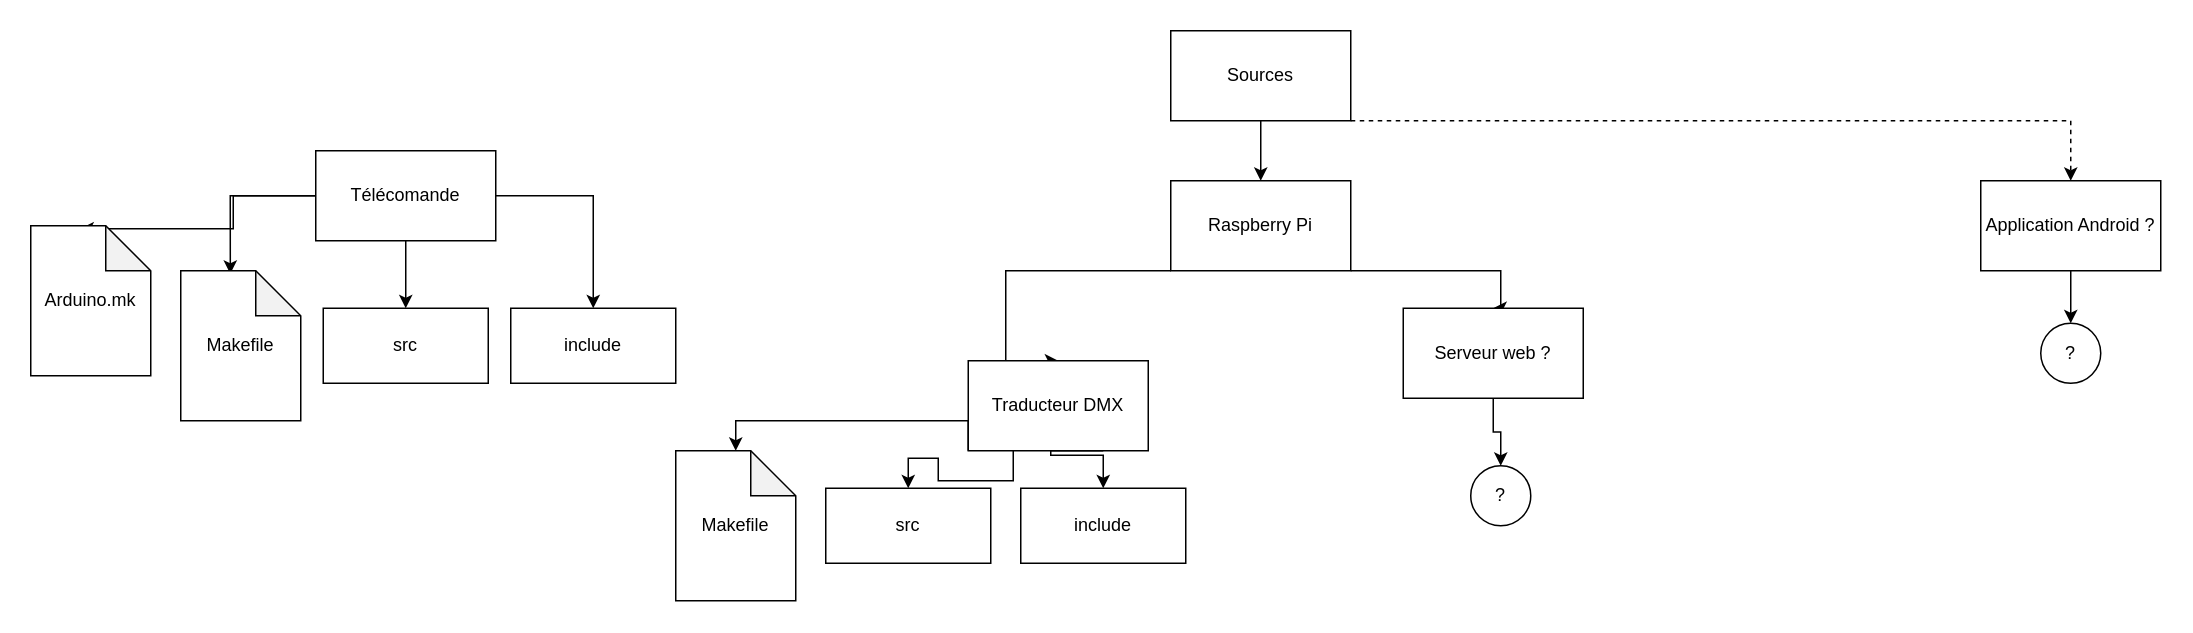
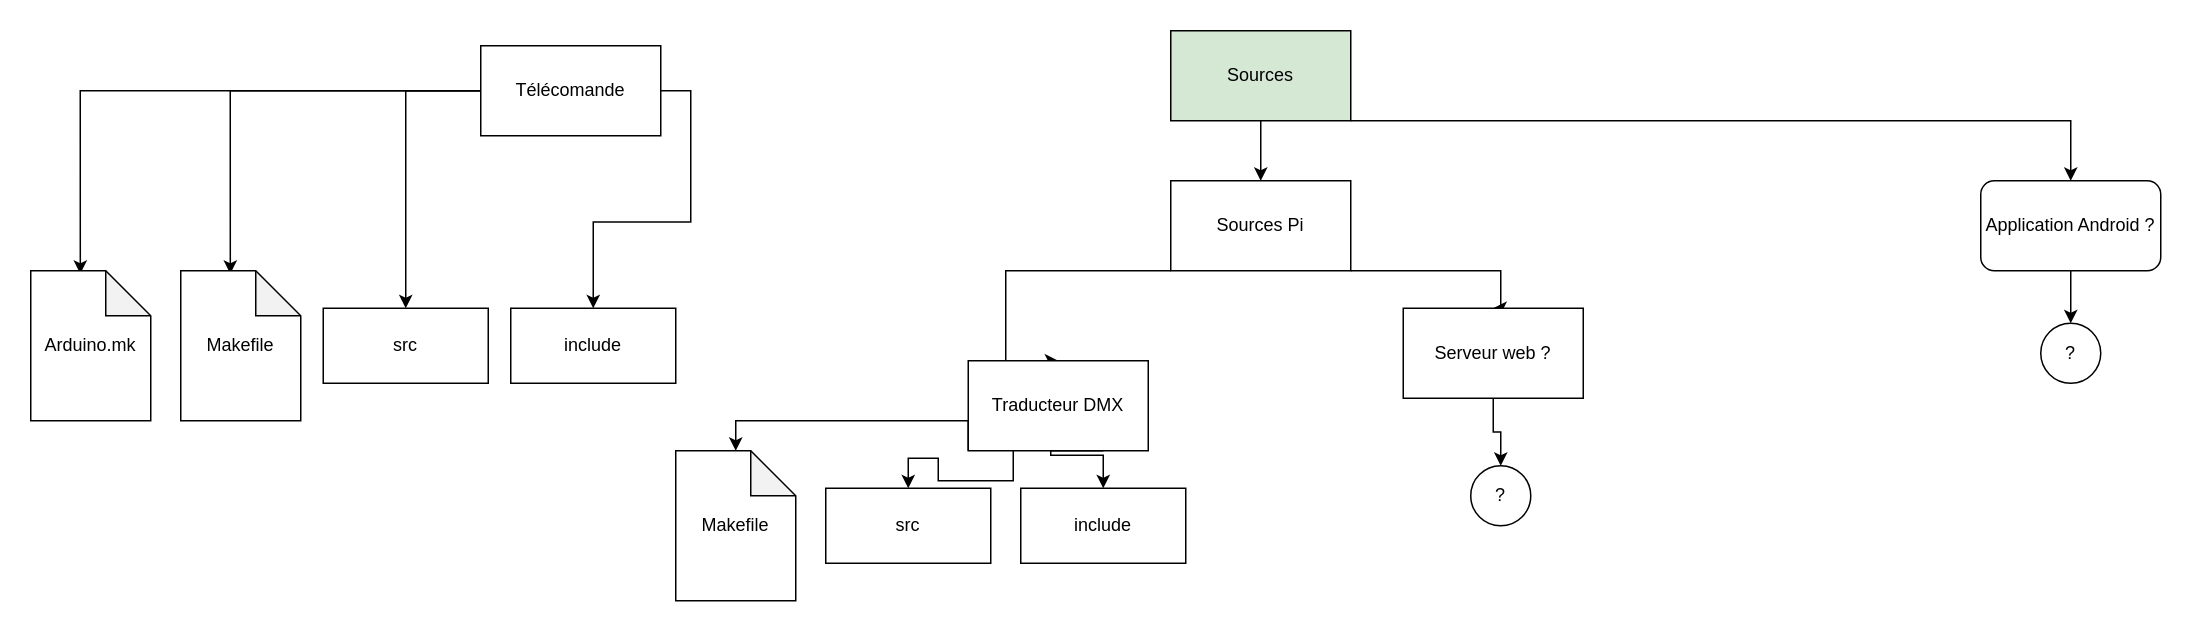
(1261, 76) -> (1261, 76)
(1735, 121) -> (1735, 121)
(406, 196) -> (571, 91)
(1261, 226) -> (1261, 226)
(2071, 226) -> (2071, 226)
(91, 301) -> (91, 346)
